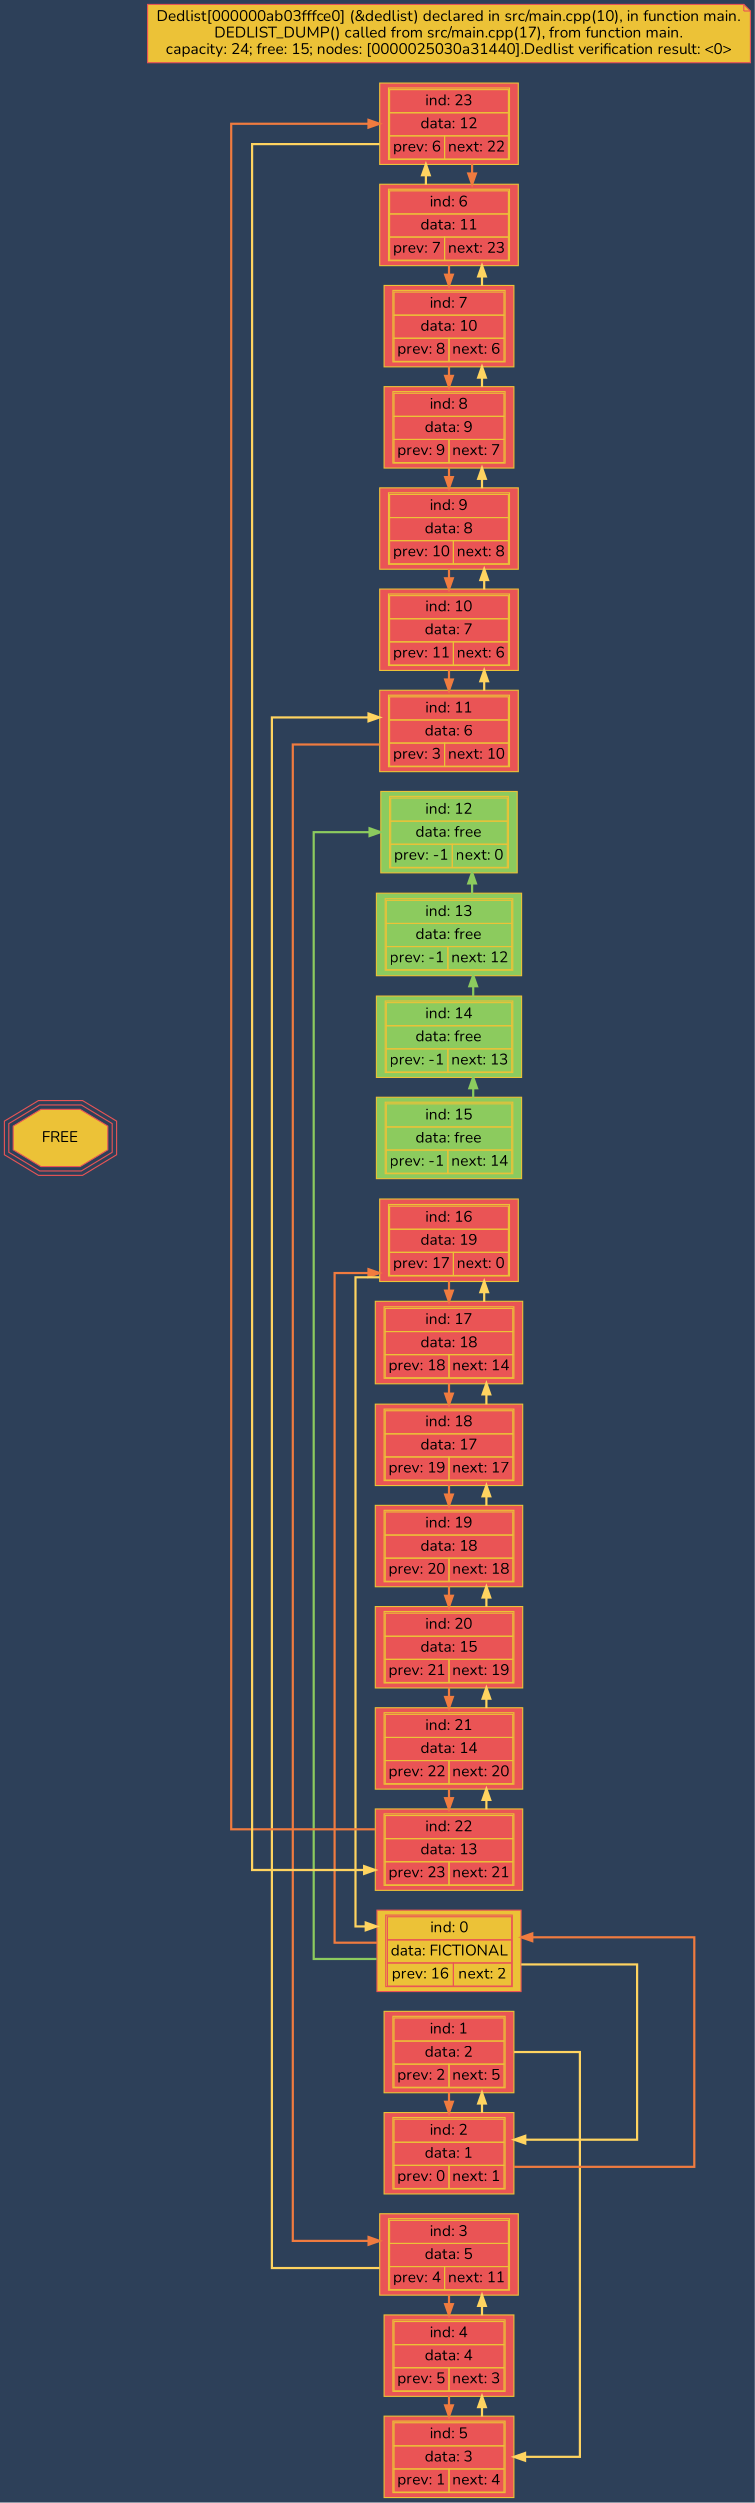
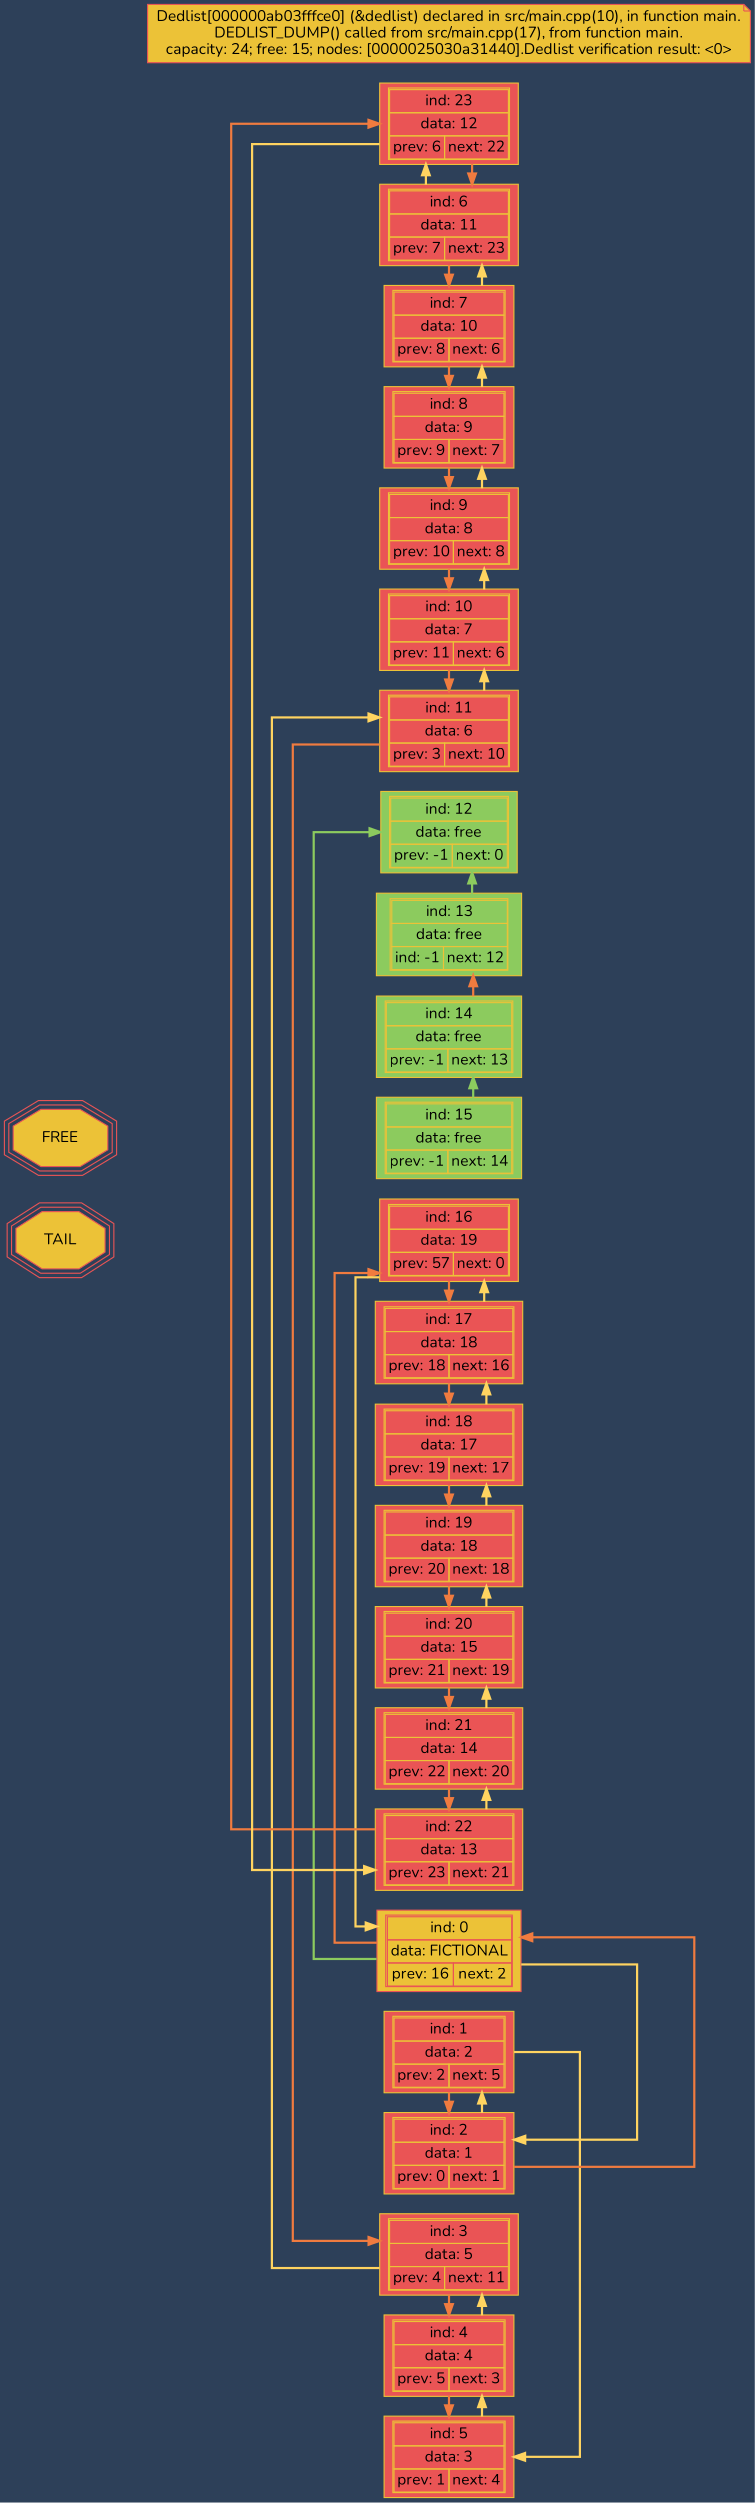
(417, 958) -> (418, 958)
(473, 991) -> (473, 991)
none -> (61, 1240)
(421, 1263) -> (421, 1263)
(481, 1366) -> (481, 1366)
